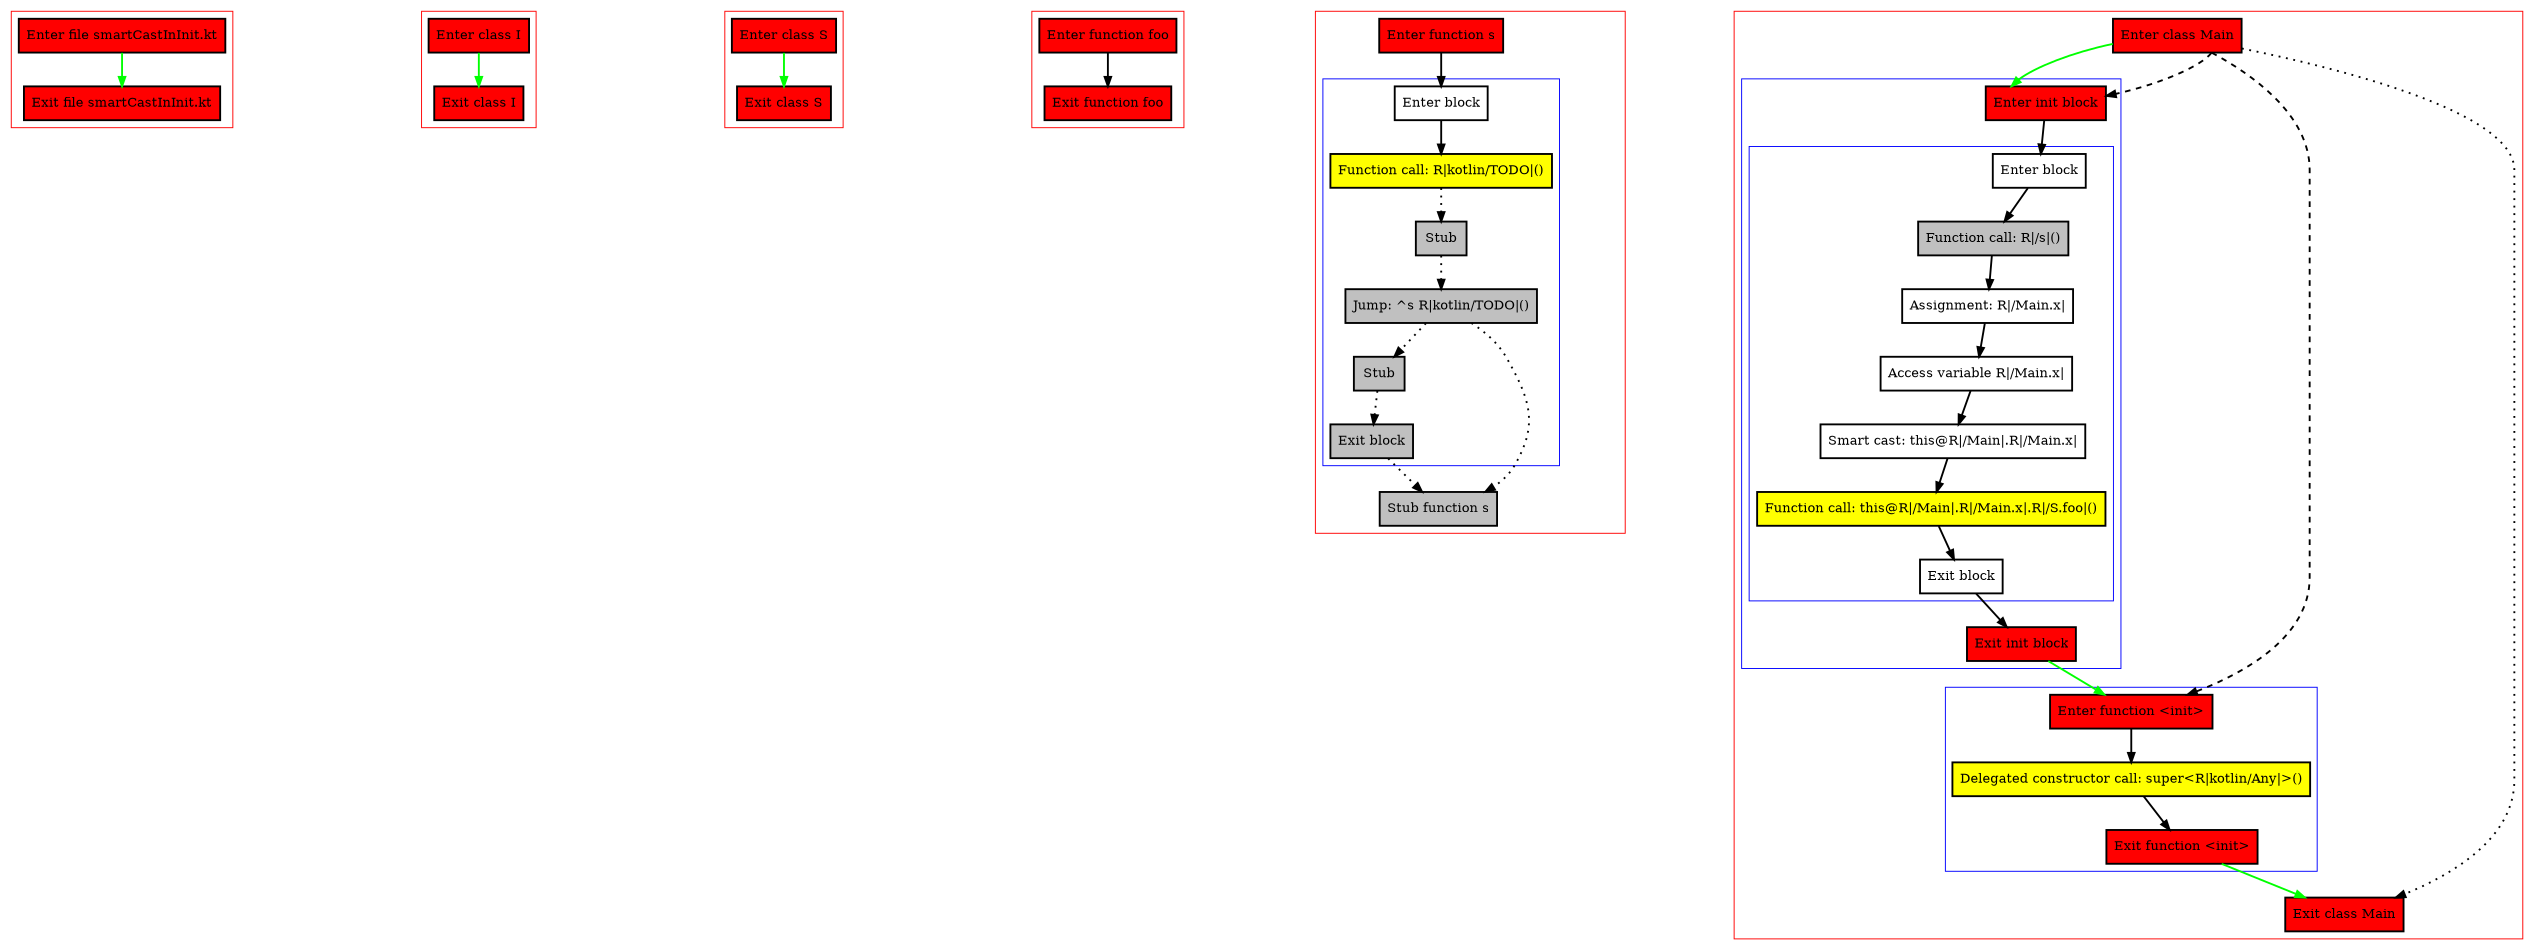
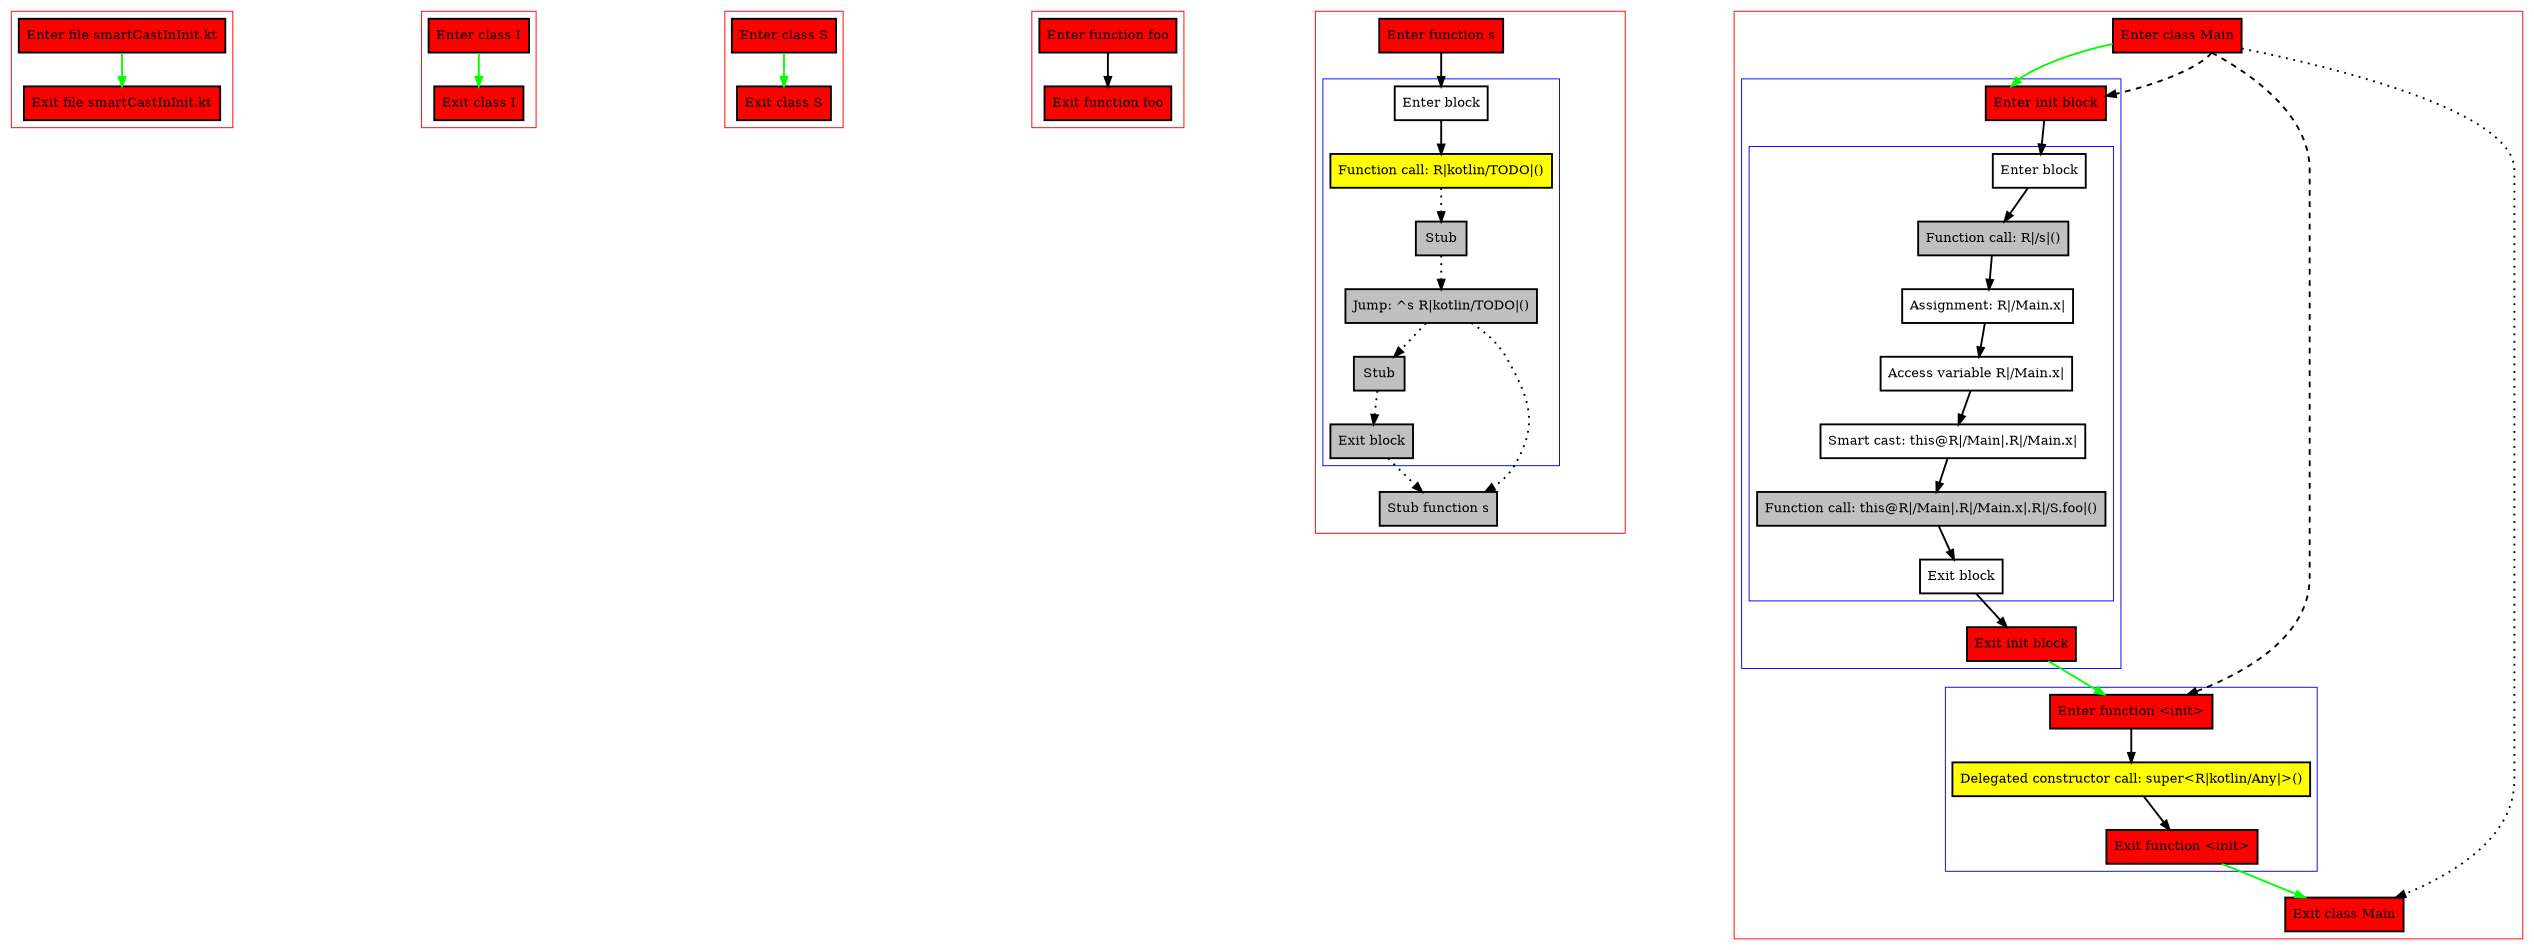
(1931, 509) -> (1931, 509)
